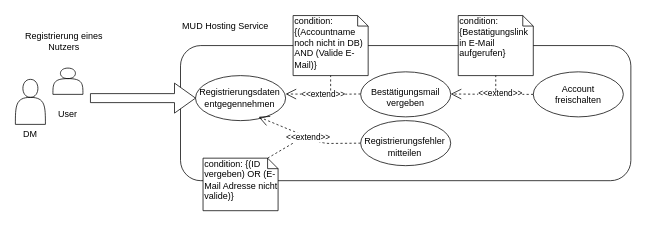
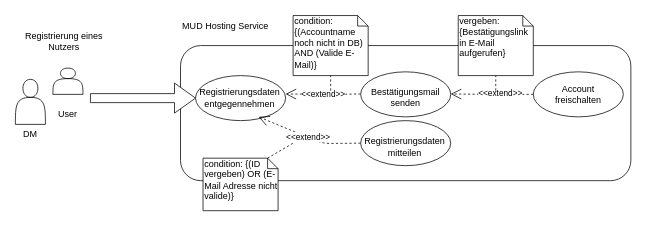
(496, 38) -> (496, 38)
(405, 97) -> (405, 97)
(405, 147) -> (405, 147)
